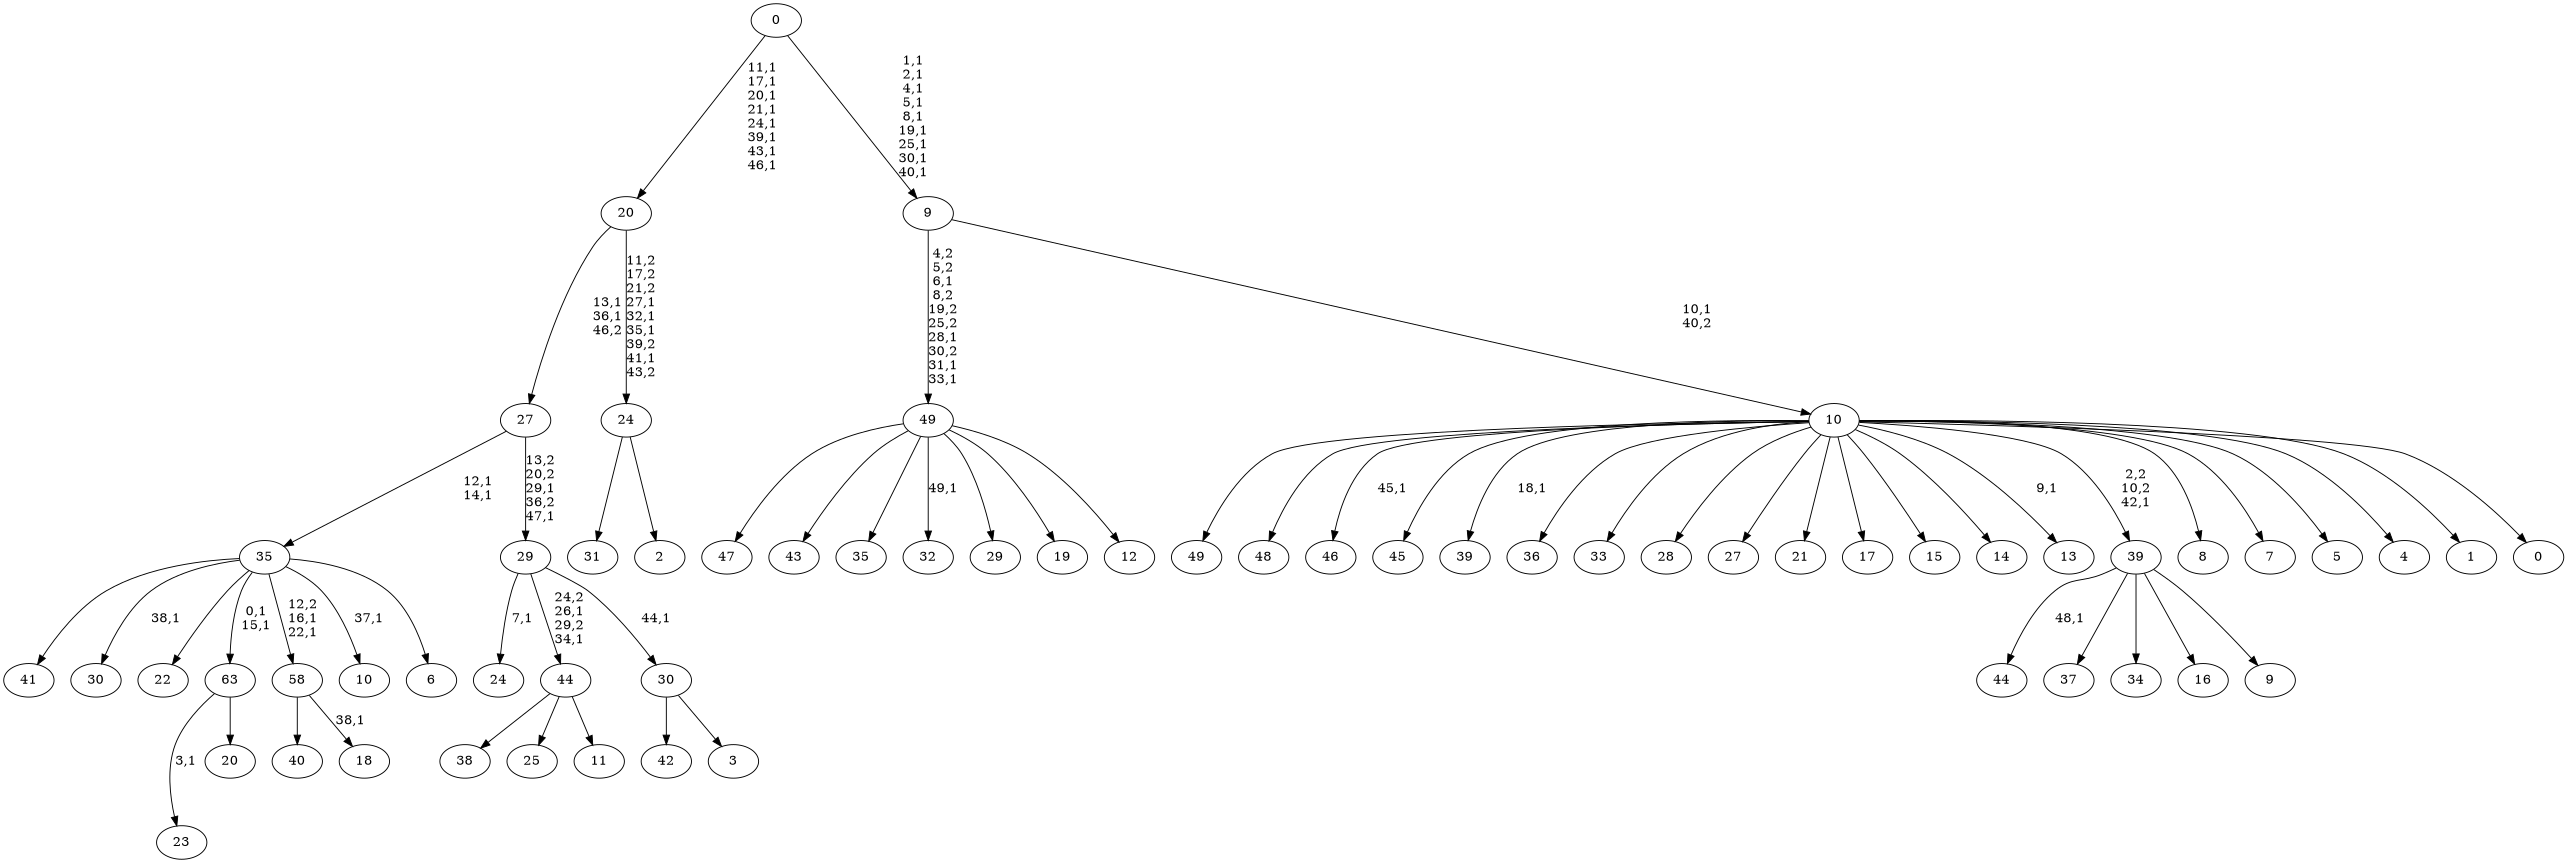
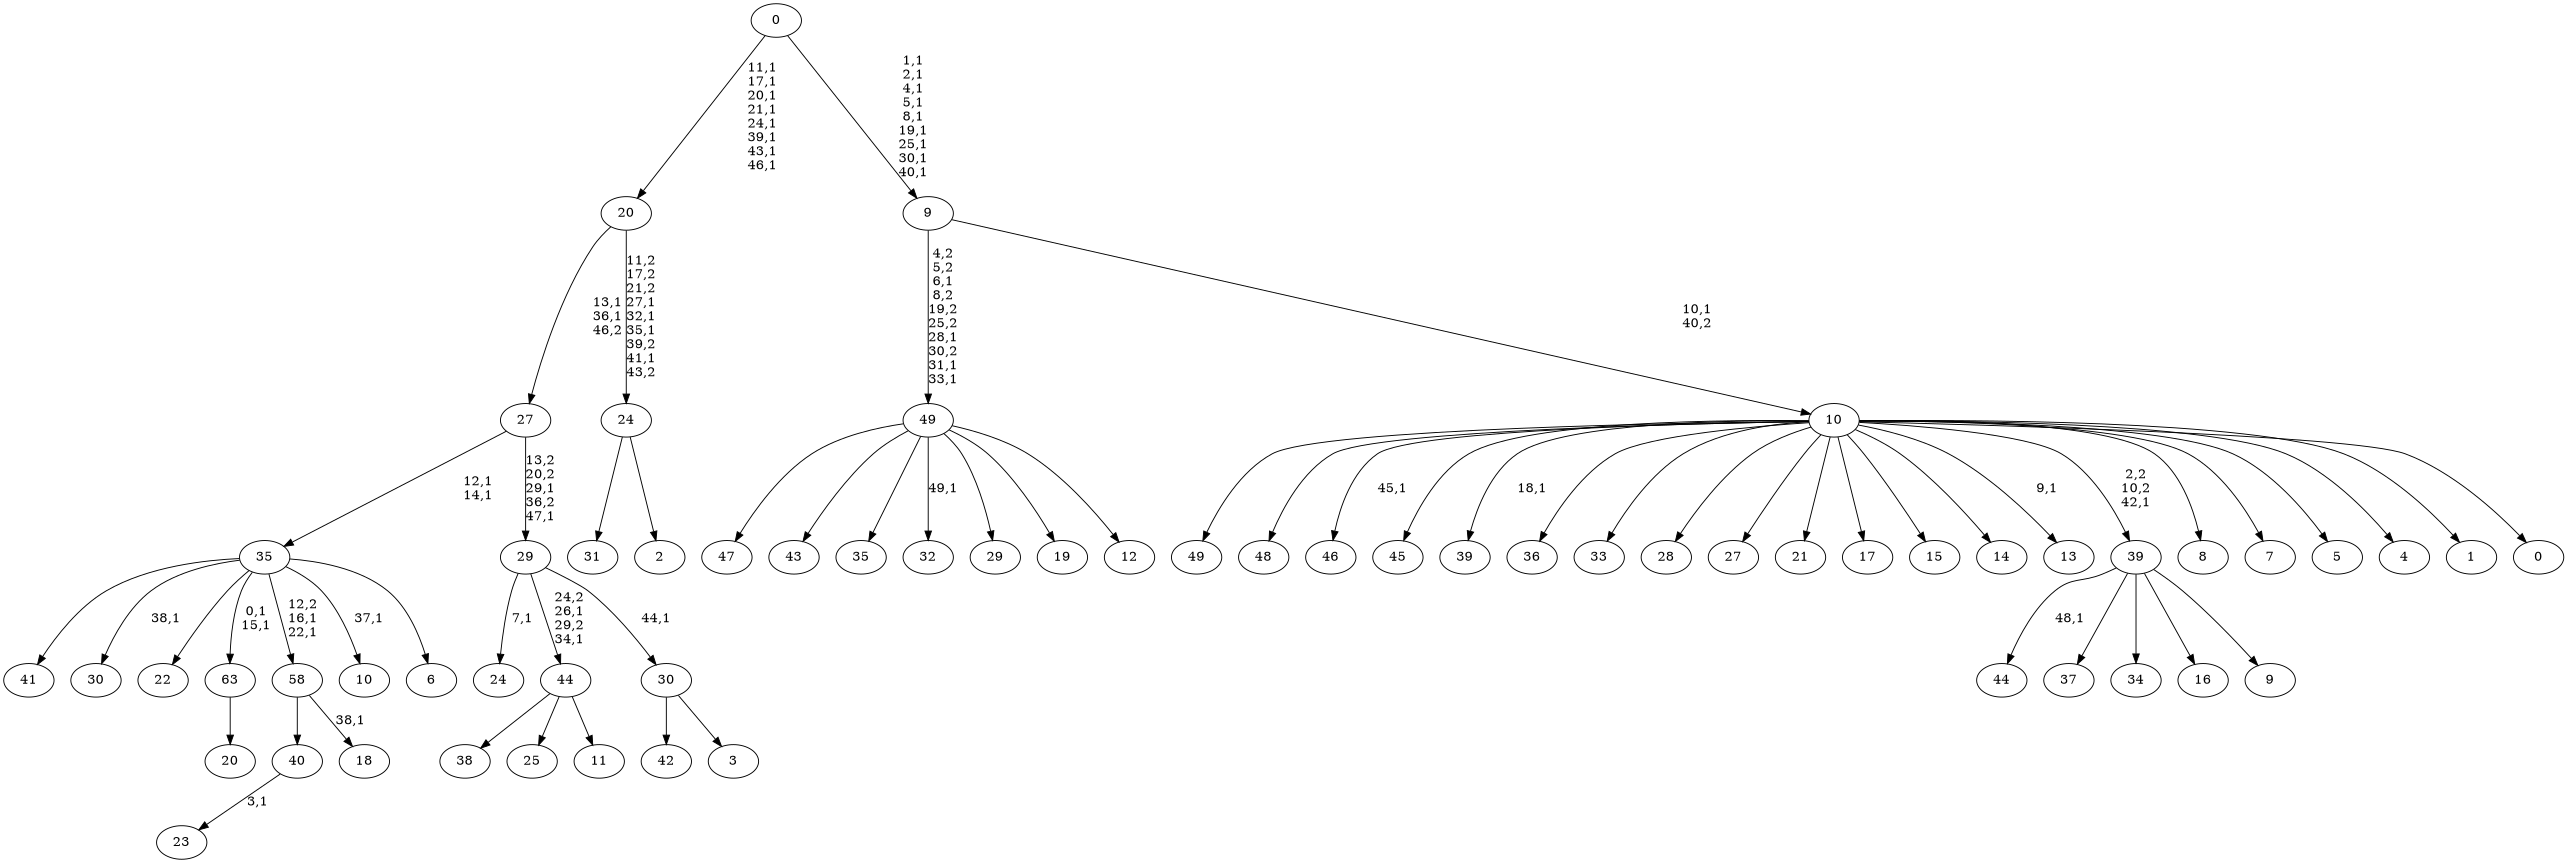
(174, 749) -> (243, 799)
